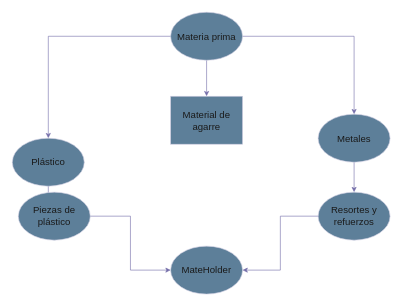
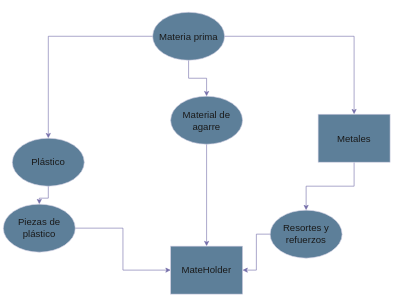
(207, 36) -> (189, 36)
(207, 120) -> (207, 120)
(354, 138) -> (354, 138)
none -> (207, 193)
(54, 216) -> (39, 228)
(354, 216) -> (306, 234)
(207, 270) -> (207, 270)
